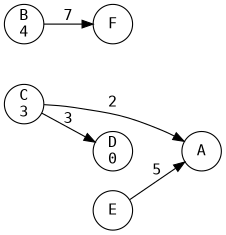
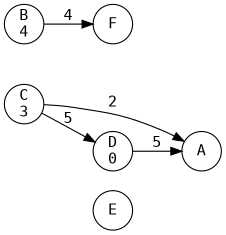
(68, 16) -> (68, 16)
(68, 119) -> (68, 119)
(153, 184) -> (152, 151)
